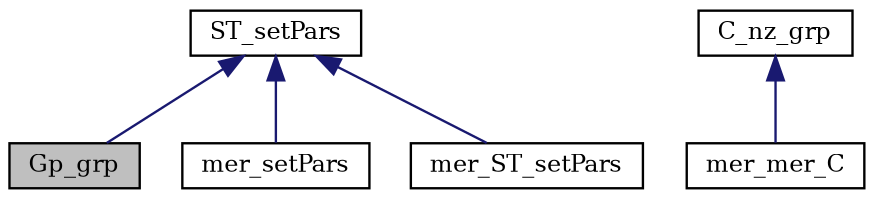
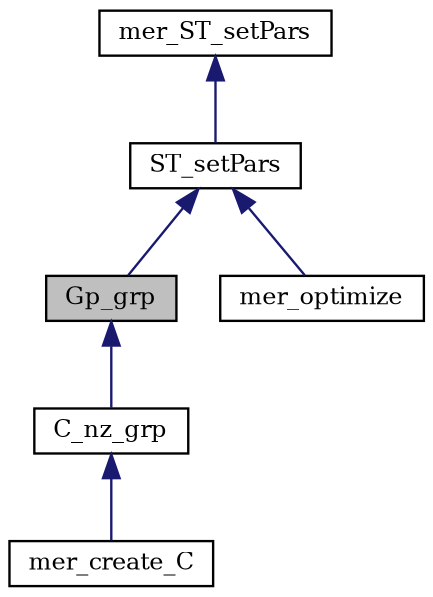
(412, 105) -> (215, 112)
(276, 166) -> (322, 298)
(776, 166) -> (111, 564)
none -> (111, 377)
